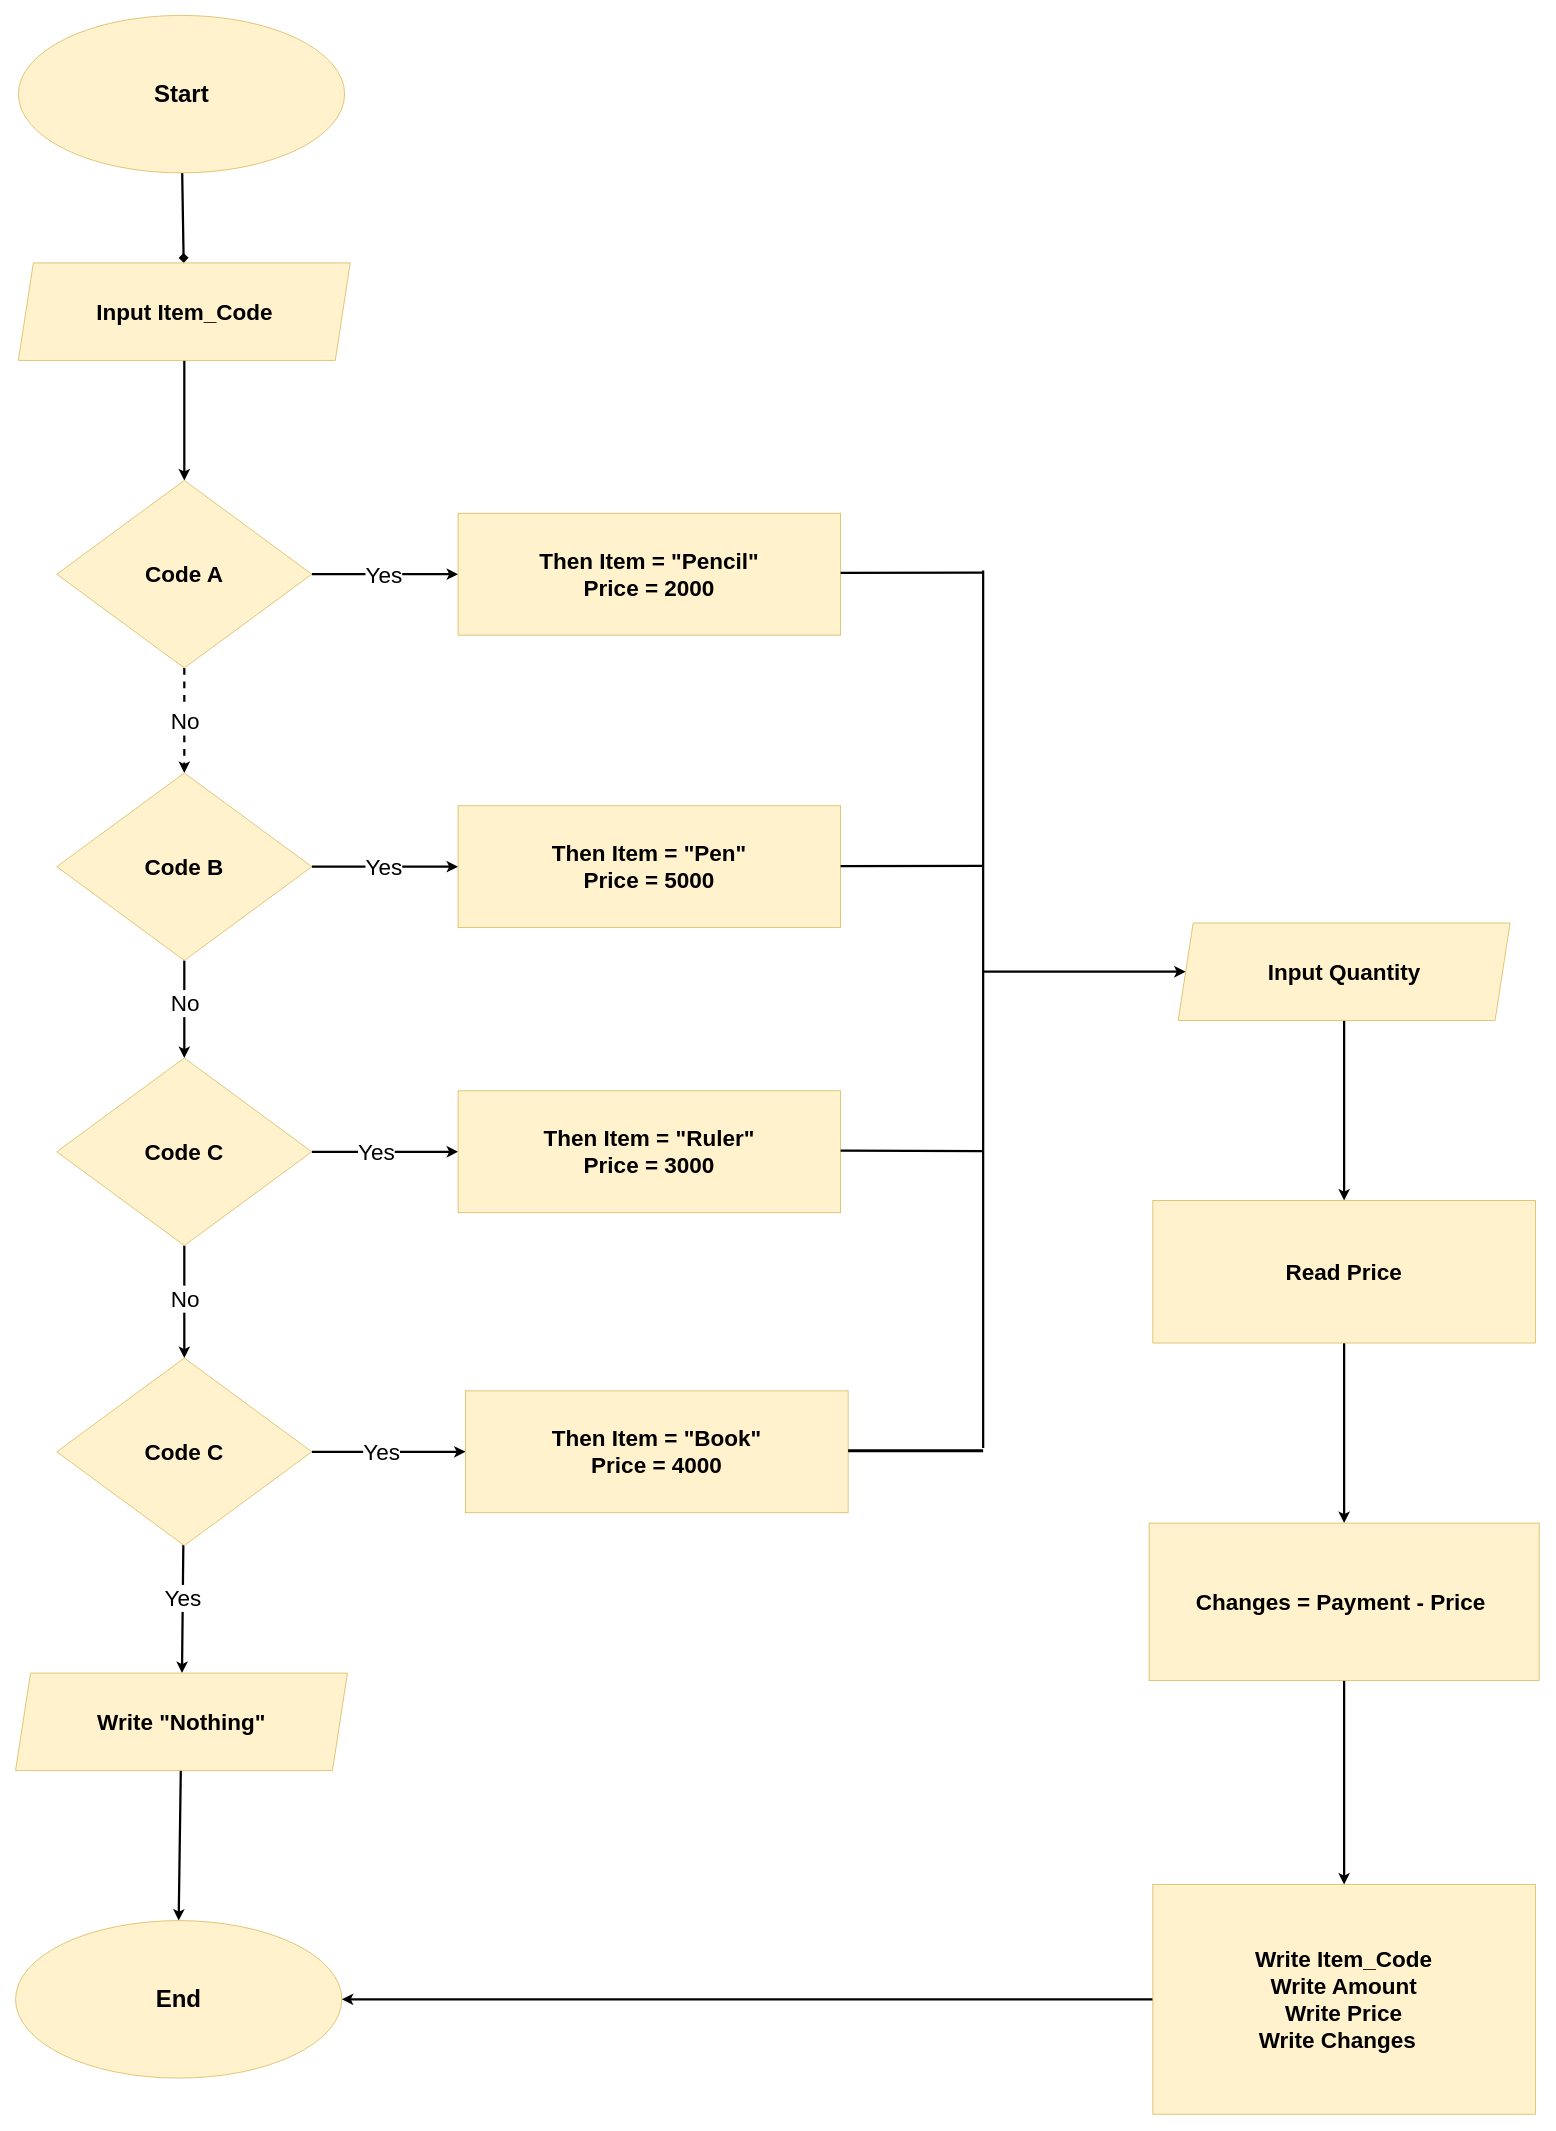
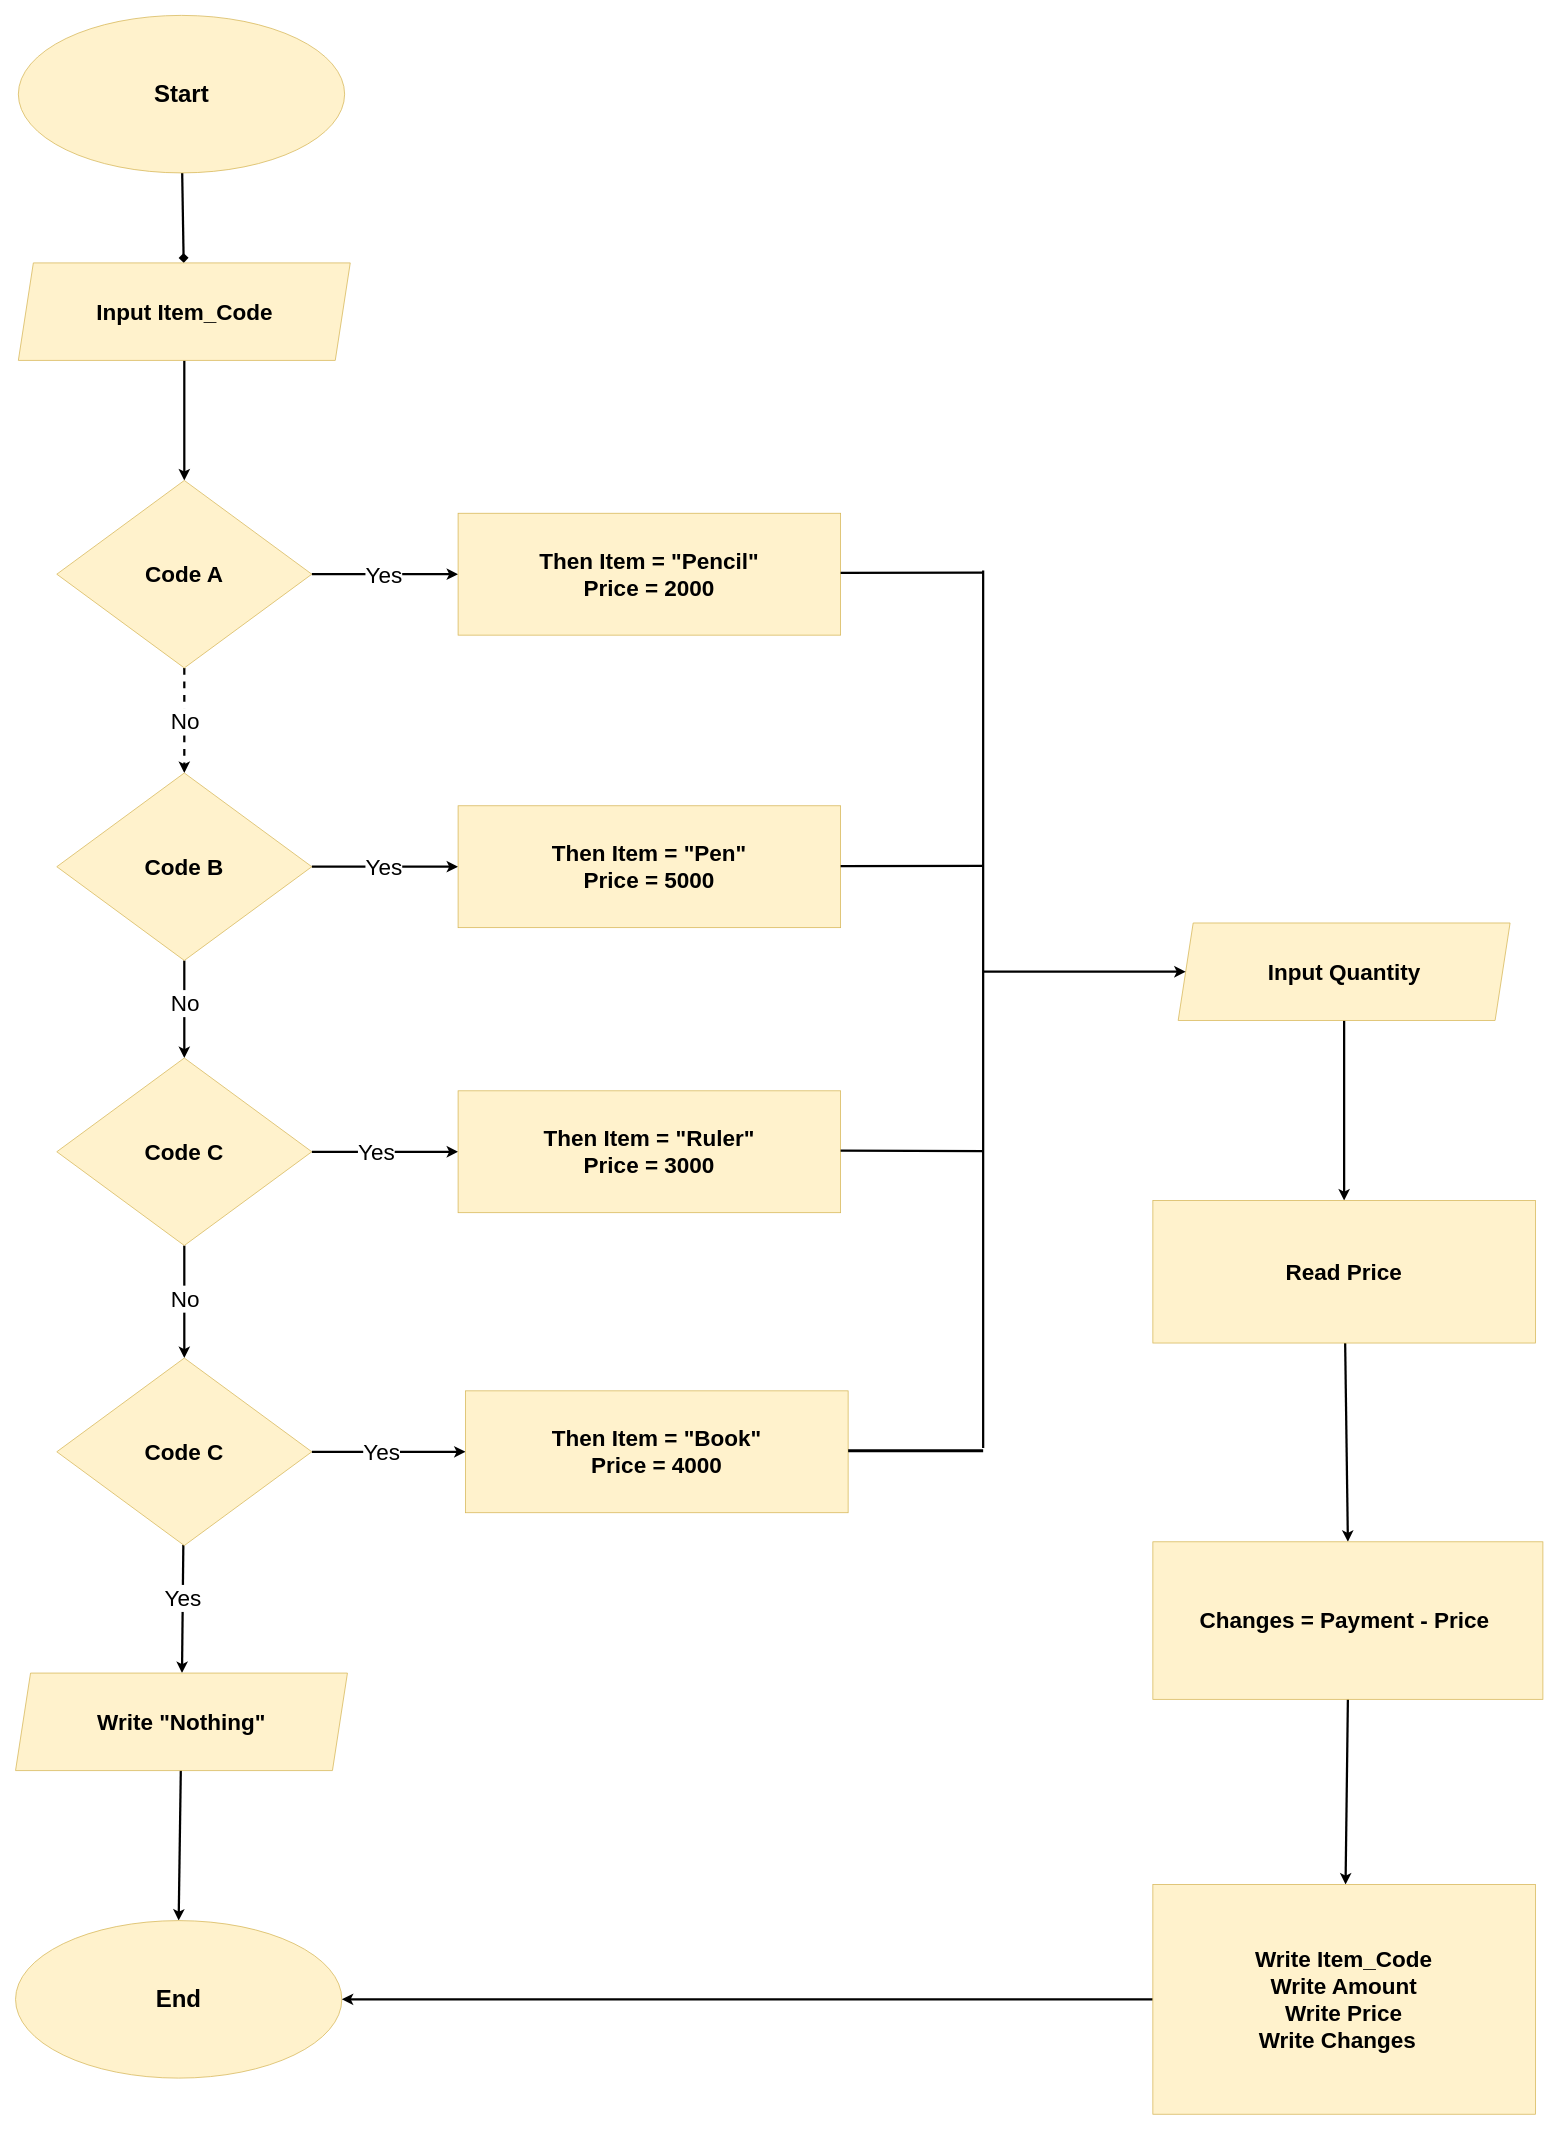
(1344, 1602) -> (1348, 1620)
